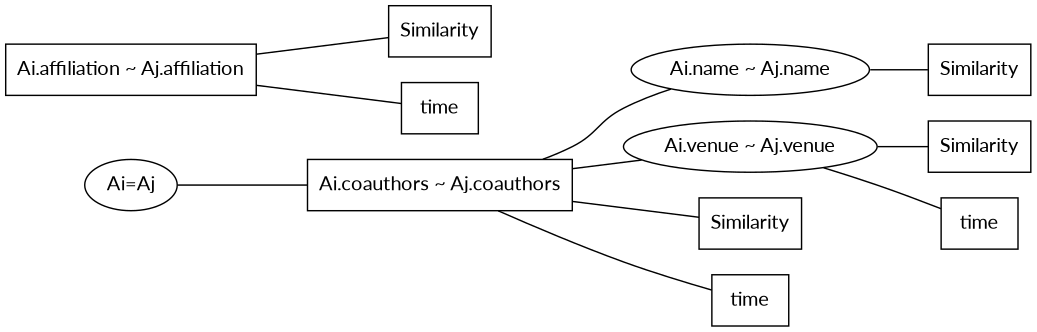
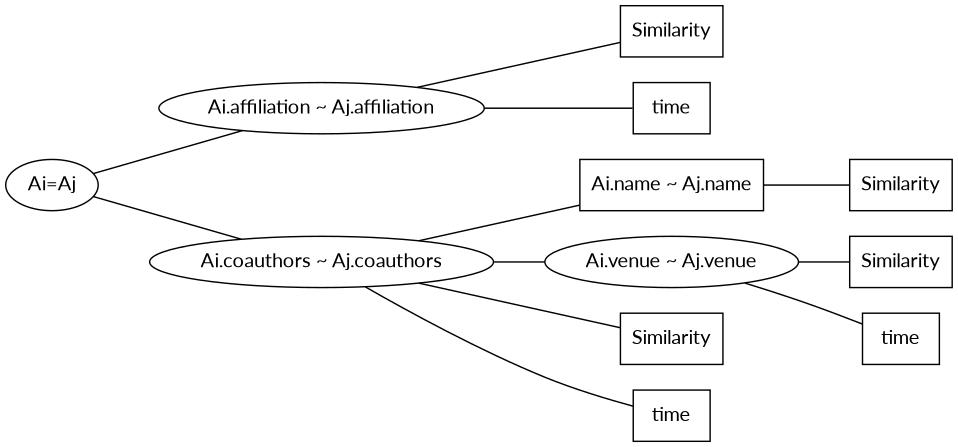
(131, 70) -> (322, 108)
(750, 70) -> (672, 185)
none -> (168, 152)
(440, 185) -> (322, 262)
